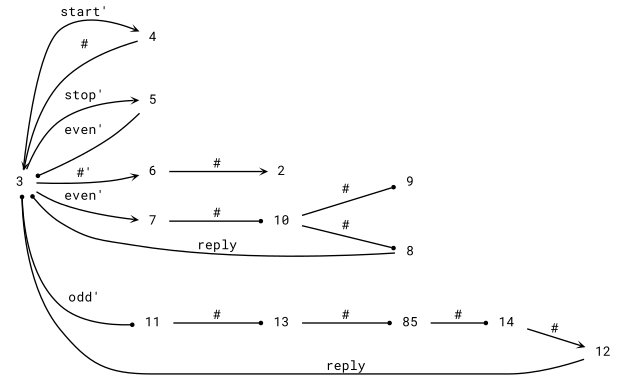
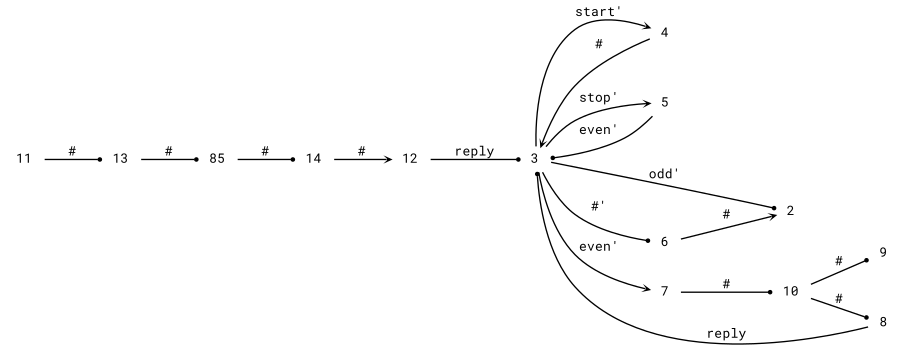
(85, 183) -> (585, 221)
(49, 292) -> (662, 185)
